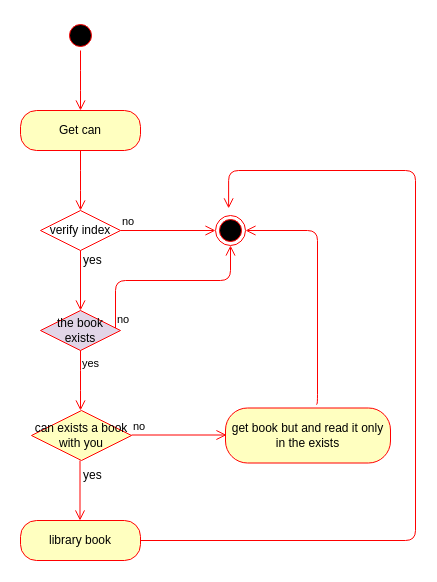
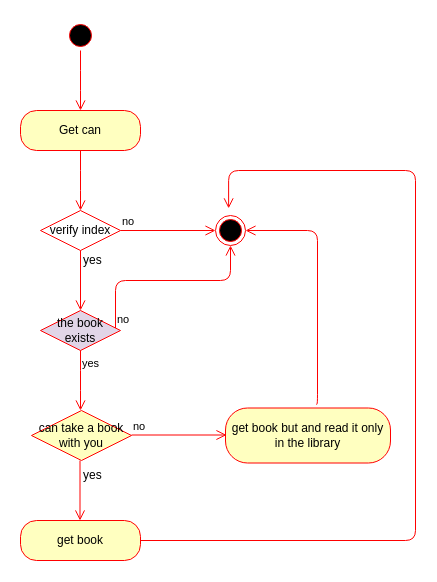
(82, 436) -> (82, 436)
(308, 436) -> (308, 436)
(81, 541) -> (81, 541)
